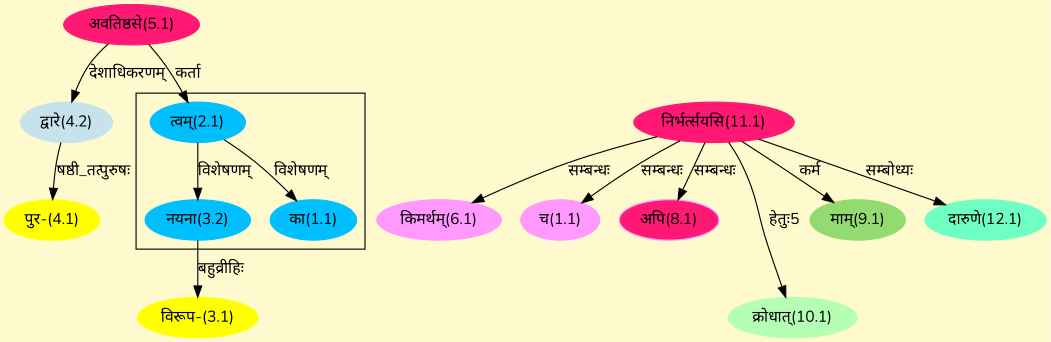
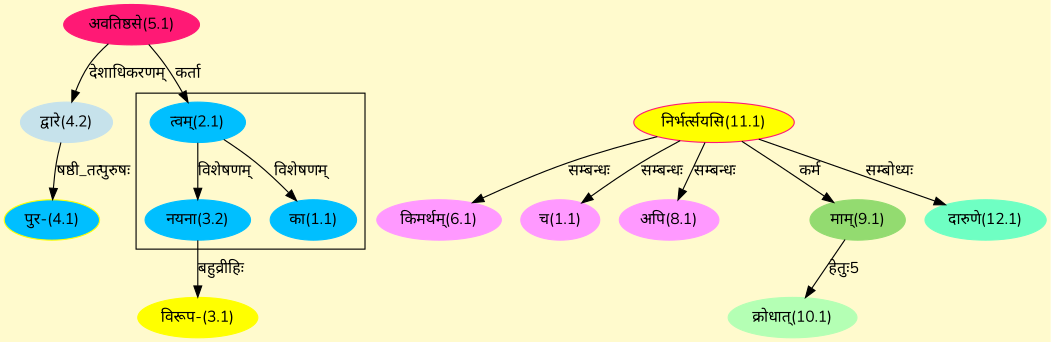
(714, 122) -> (714, 122)
(759, 213) -> (828, 264)
(52, 220) -> (52, 220)
(669, 220) -> (669, 220)
